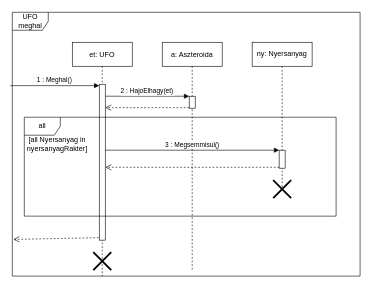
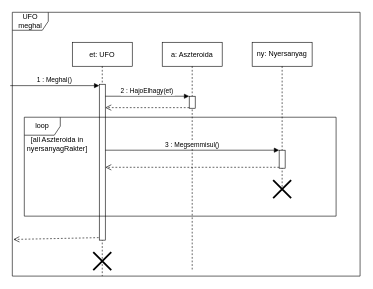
(42, 126) -> (42, 126)
(57, 144) -> (57, 144)
